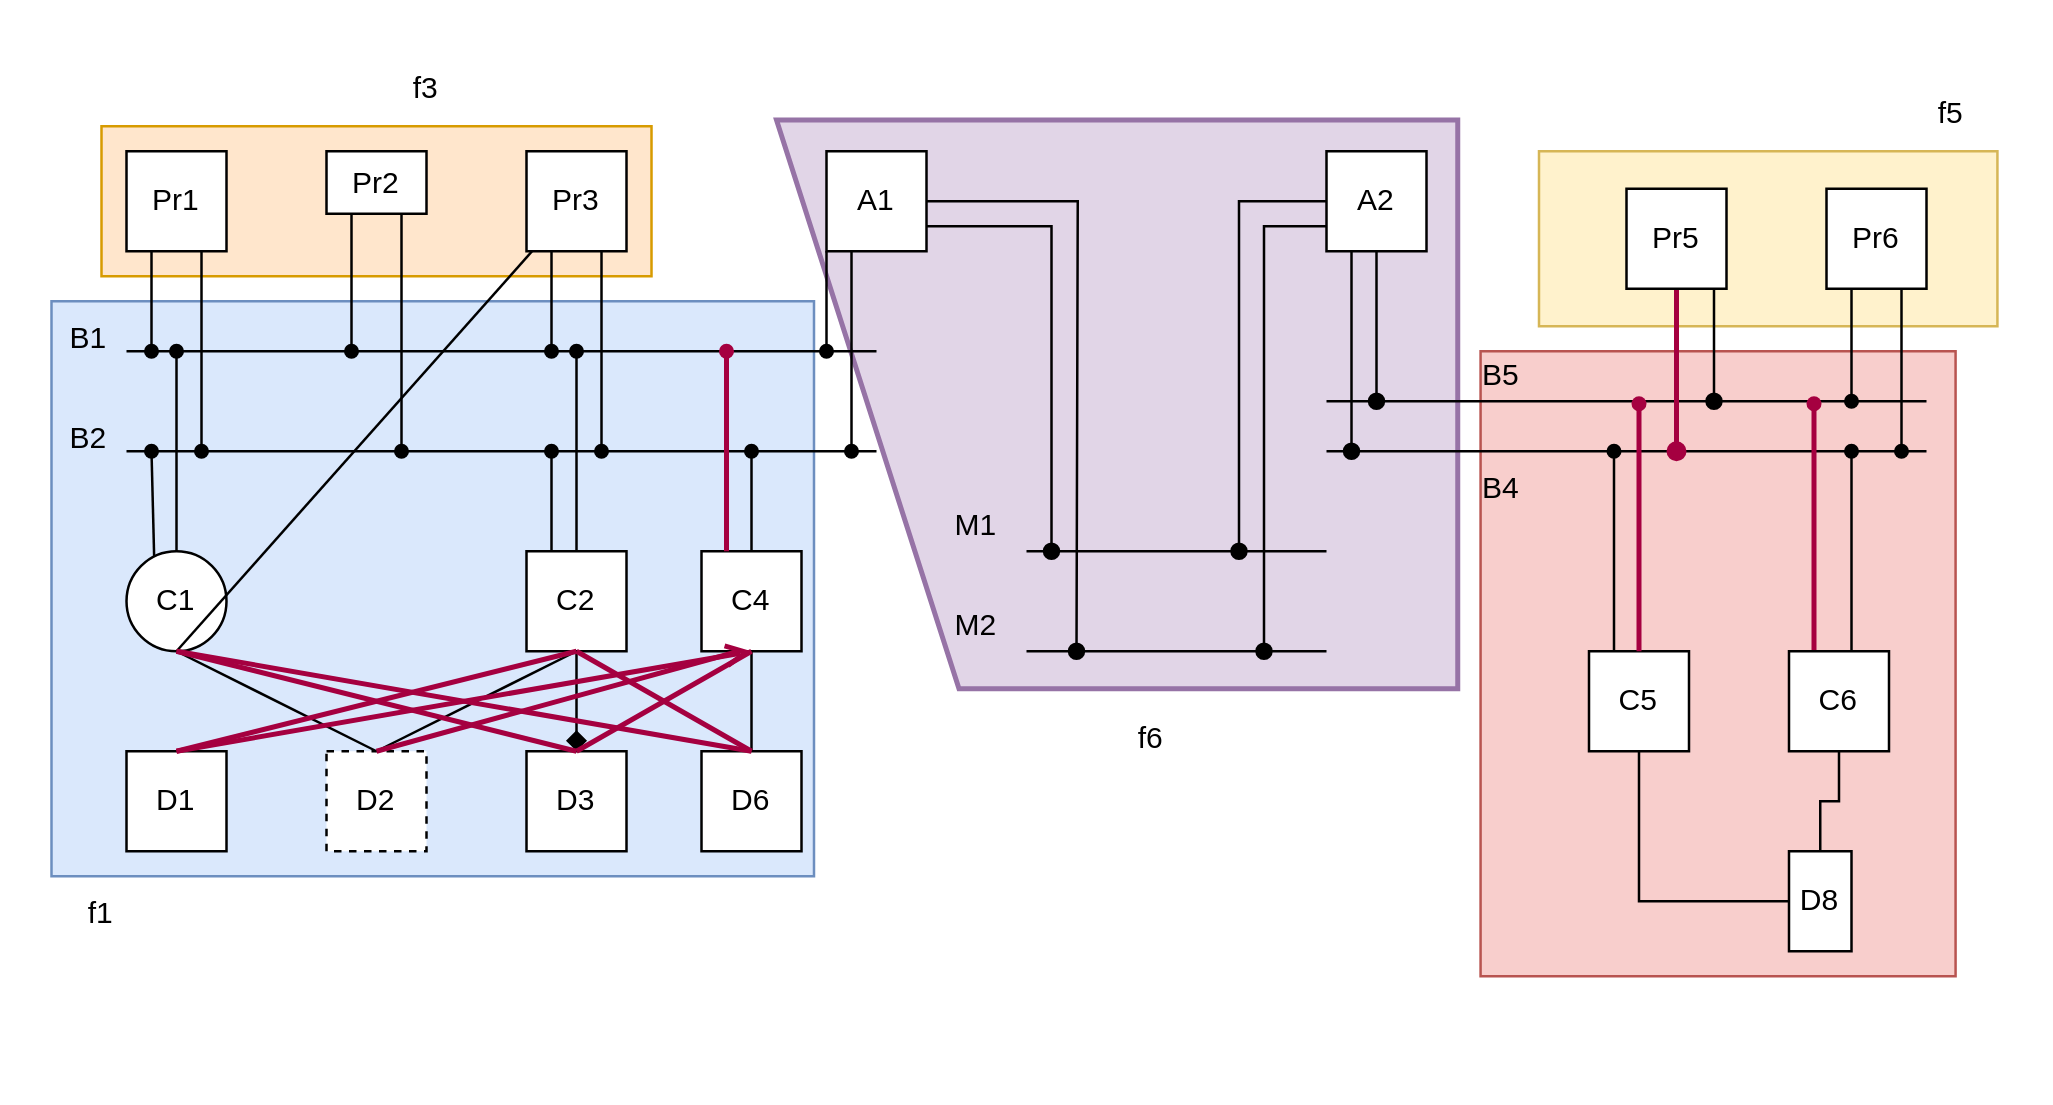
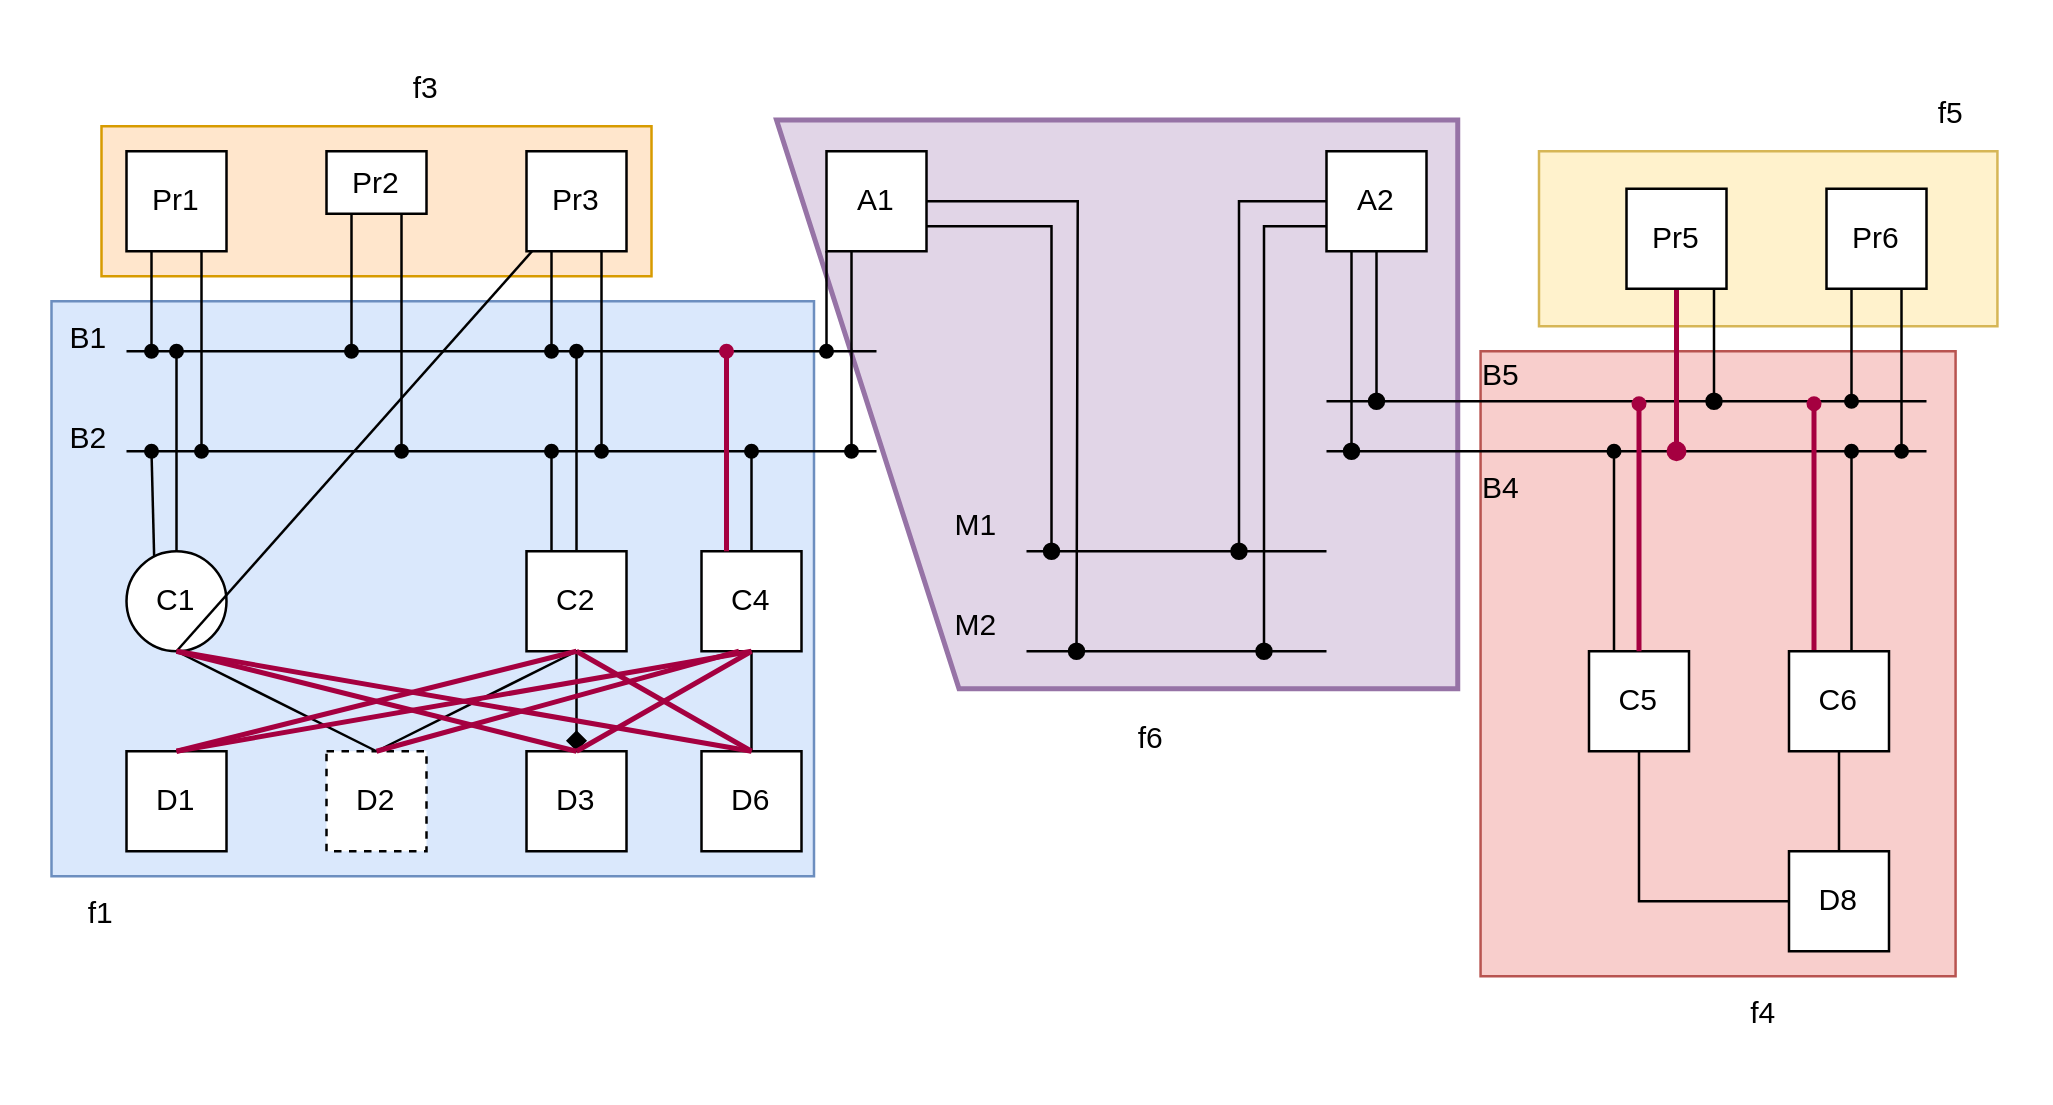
(739, 653) -> (739, 653)
(1820, 901) -> (1839, 901)
none -> (1764, 1014)
